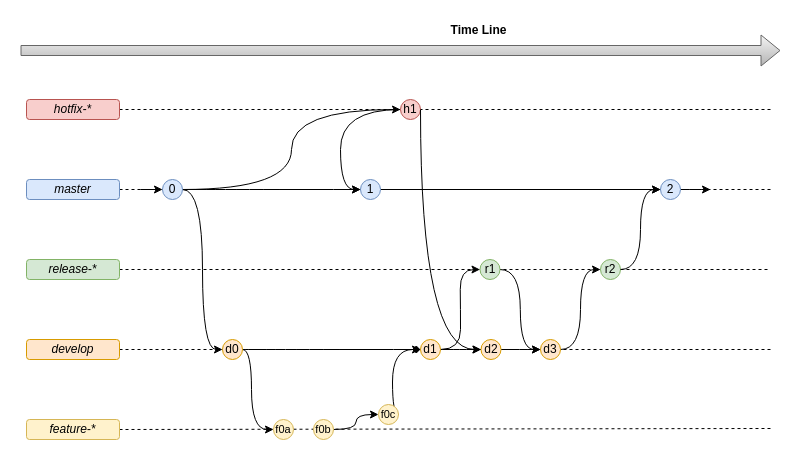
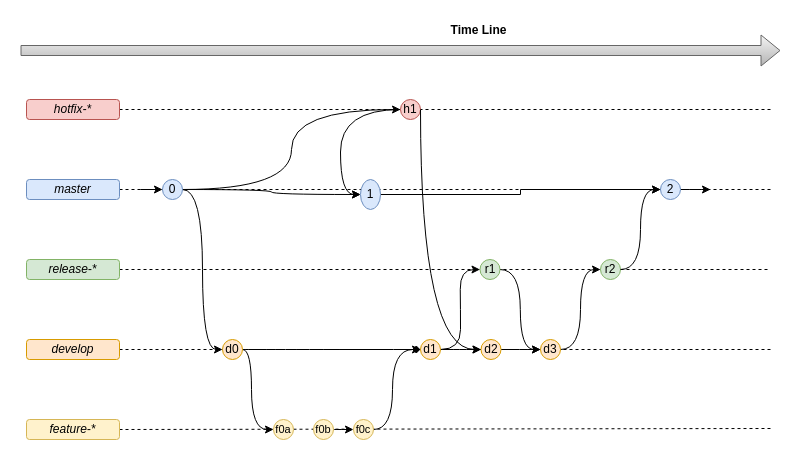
(371, 190) -> (371, 195)
(389, 415) -> (364, 430)
